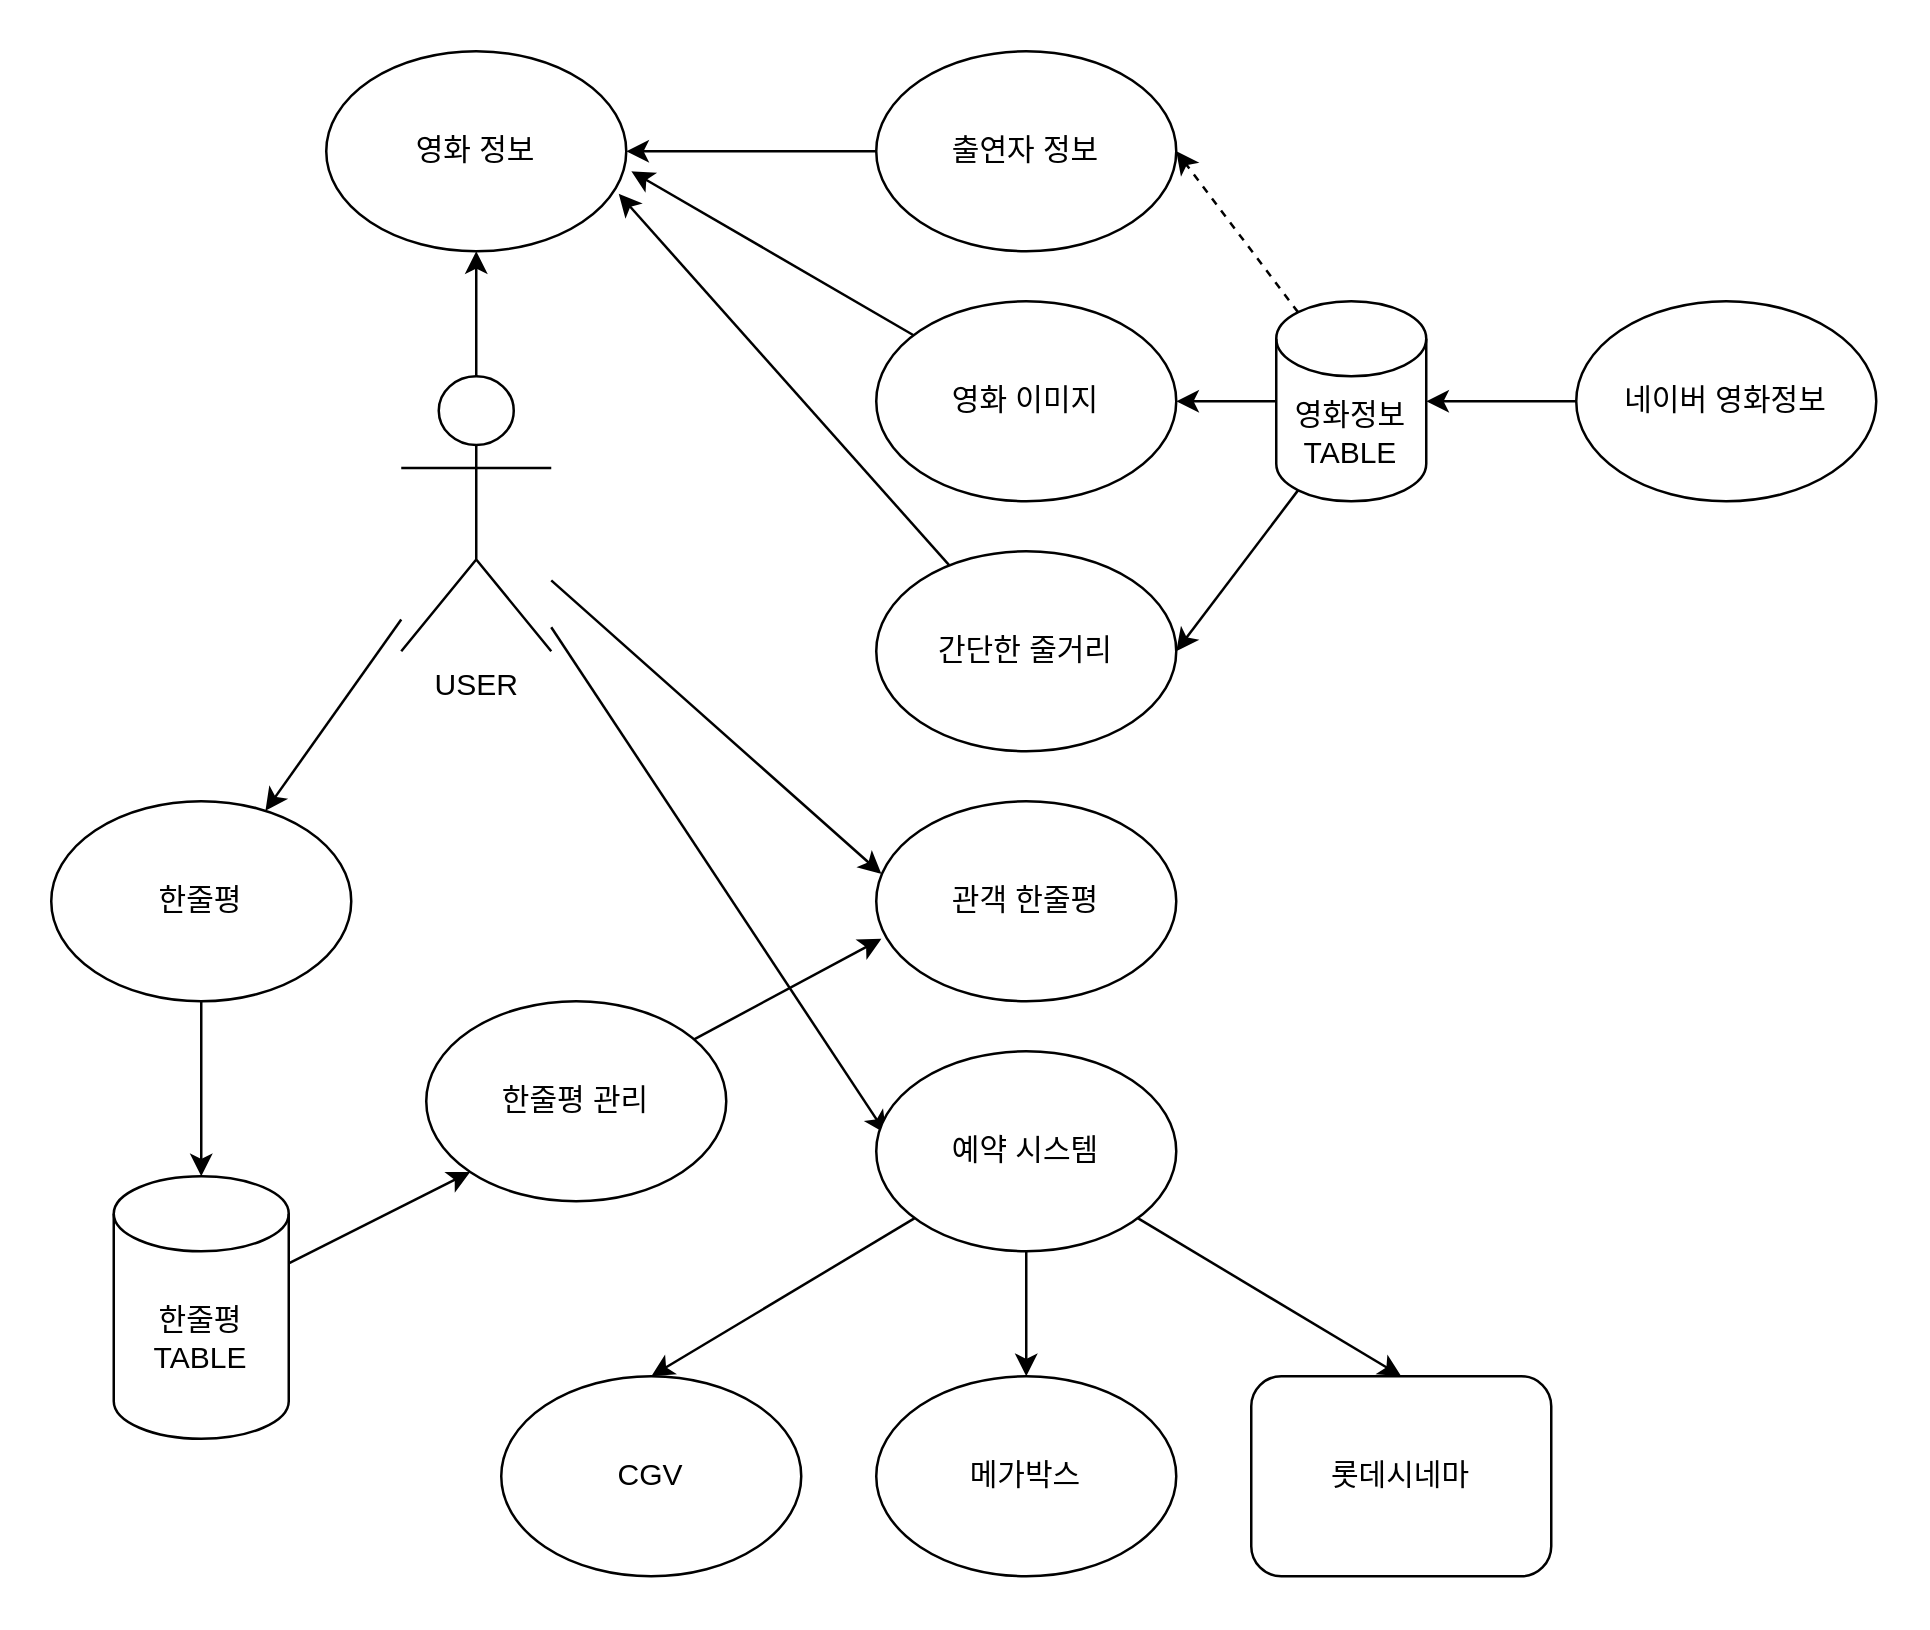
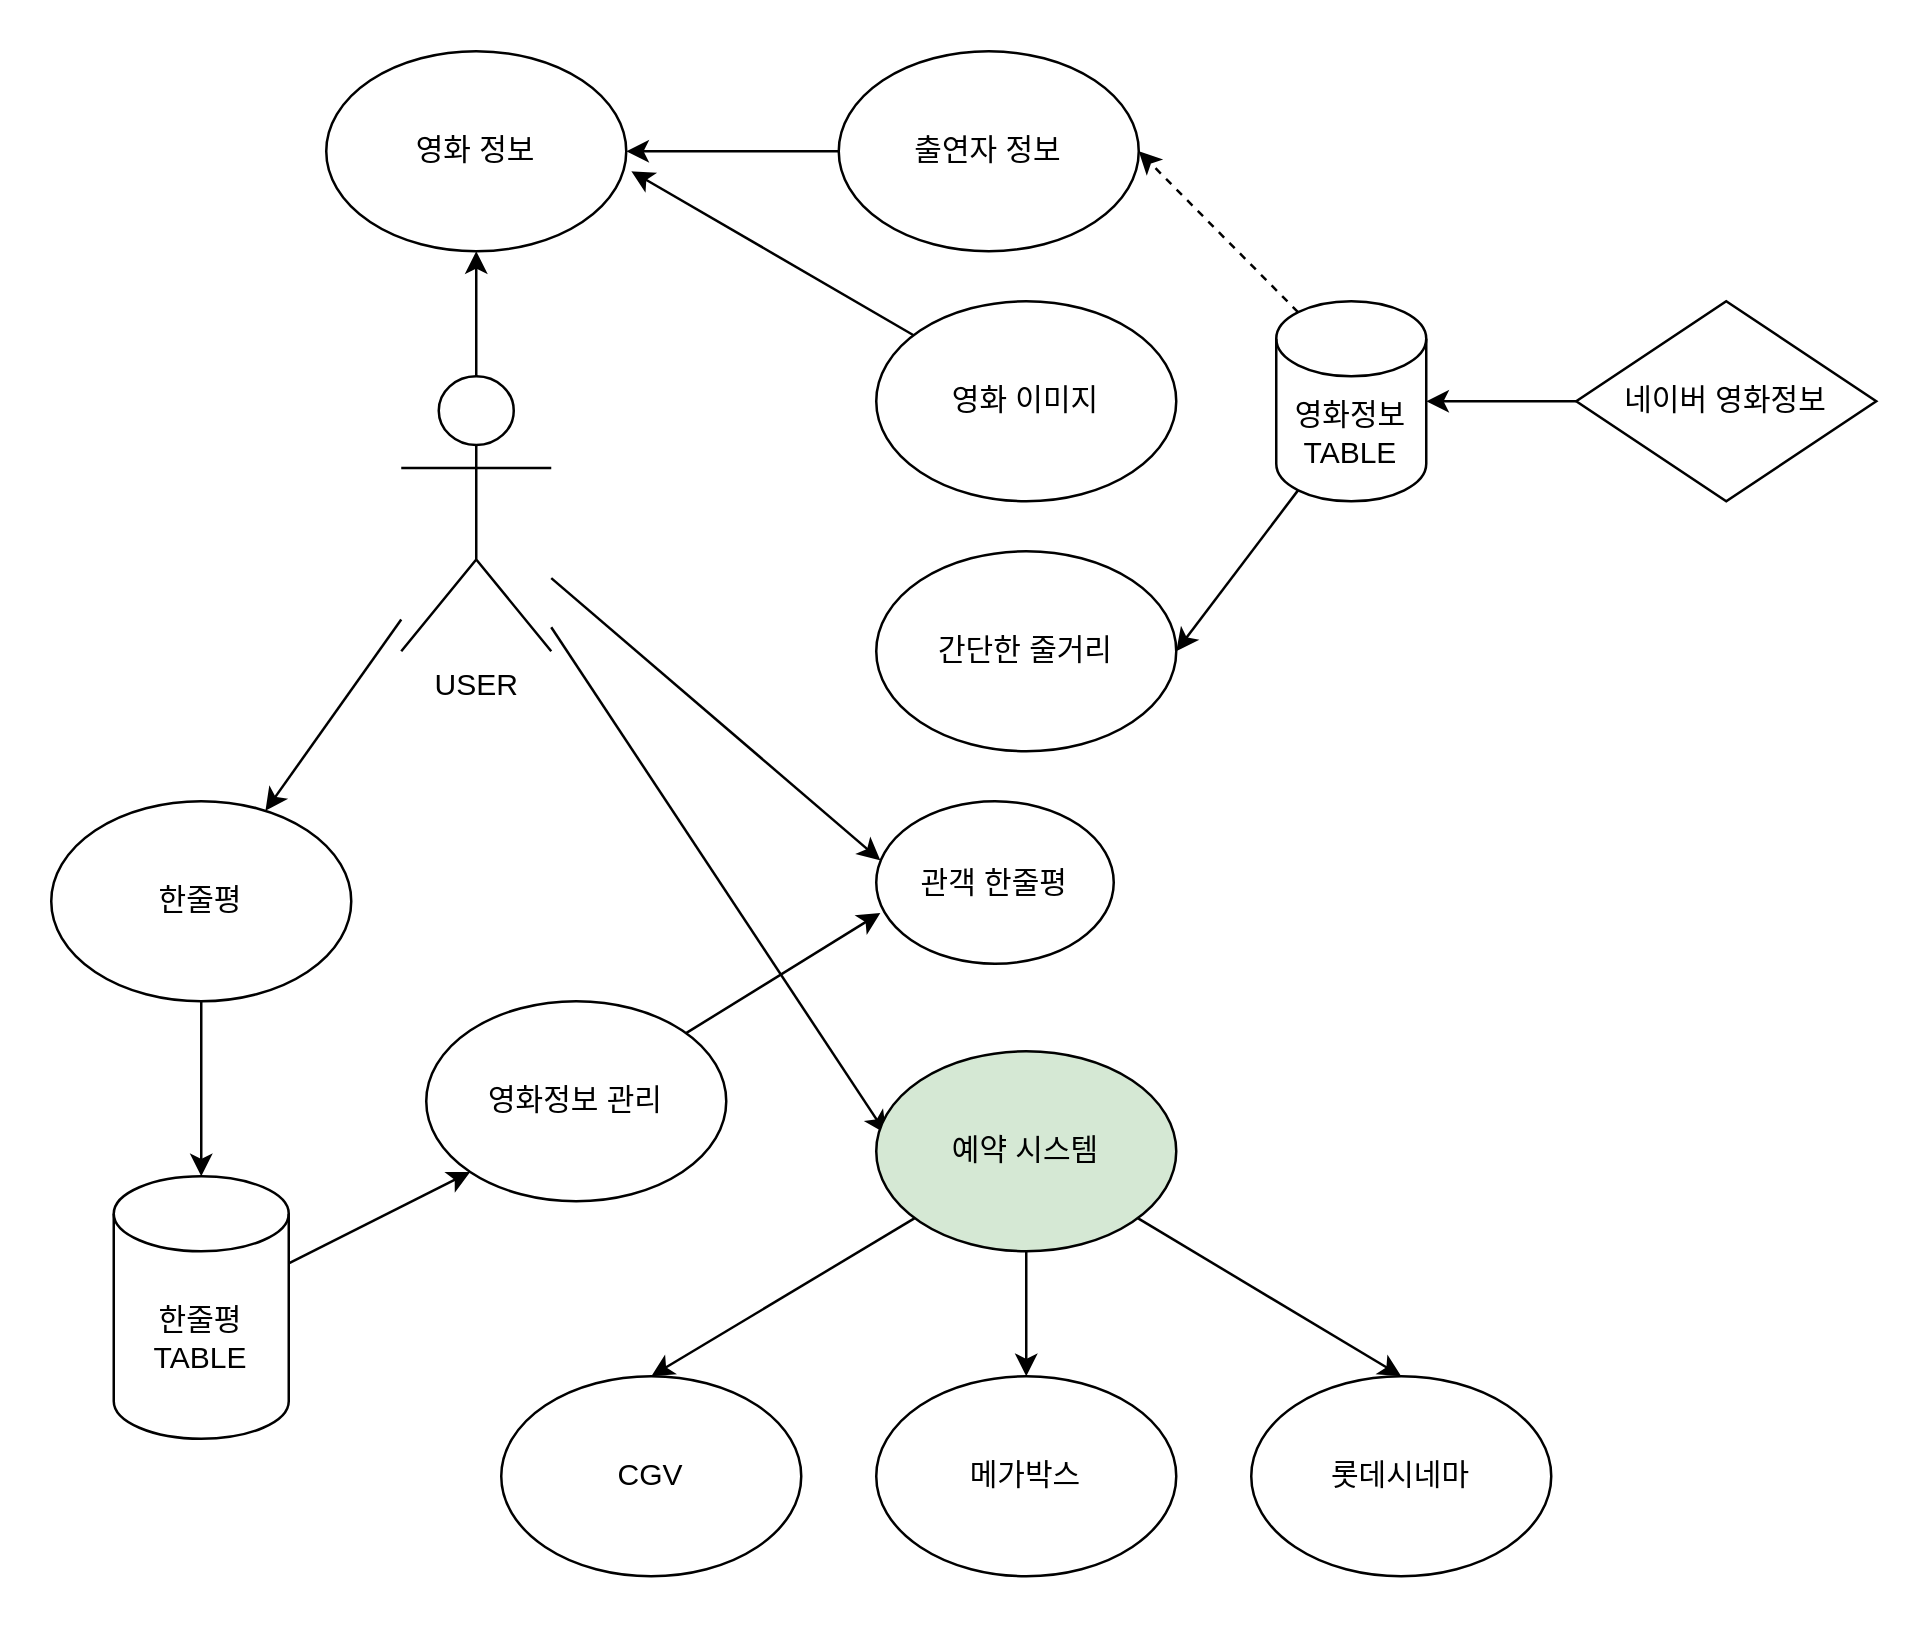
(1026, 151) -> (989, 151)
(790, 386) -> none
(1234, 401) -> none
(1726, 401) -> (1726, 401)
(1026, 901) -> (995, 883)
(576, 1101) -> (576, 1101)
(1026, 1151) -> (1026, 1151)
(1401, 1476) -> (1401, 1476)
